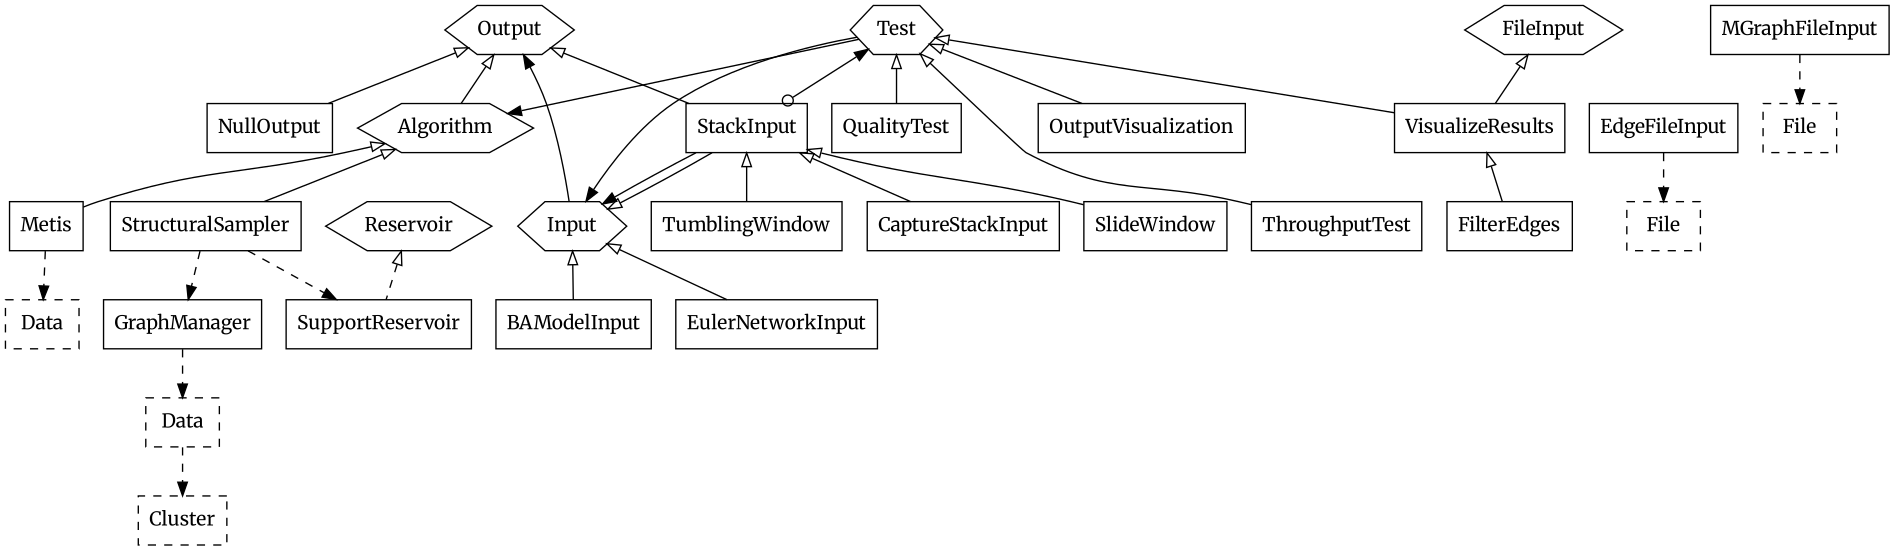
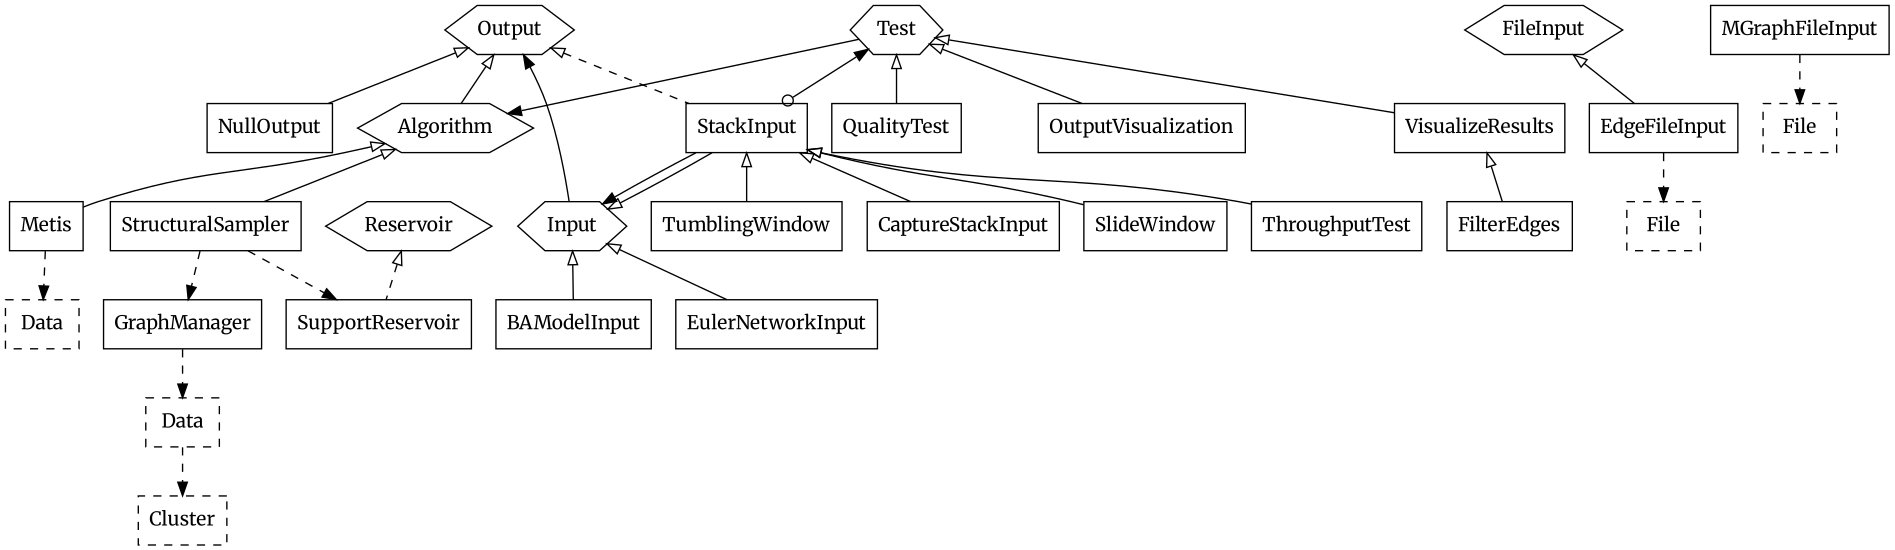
(626, 78) -> (626, 78)
(707, 84) -> none
(1508, 85) -> (1609, 84)
(1072, 173) -> (1036, 180)
